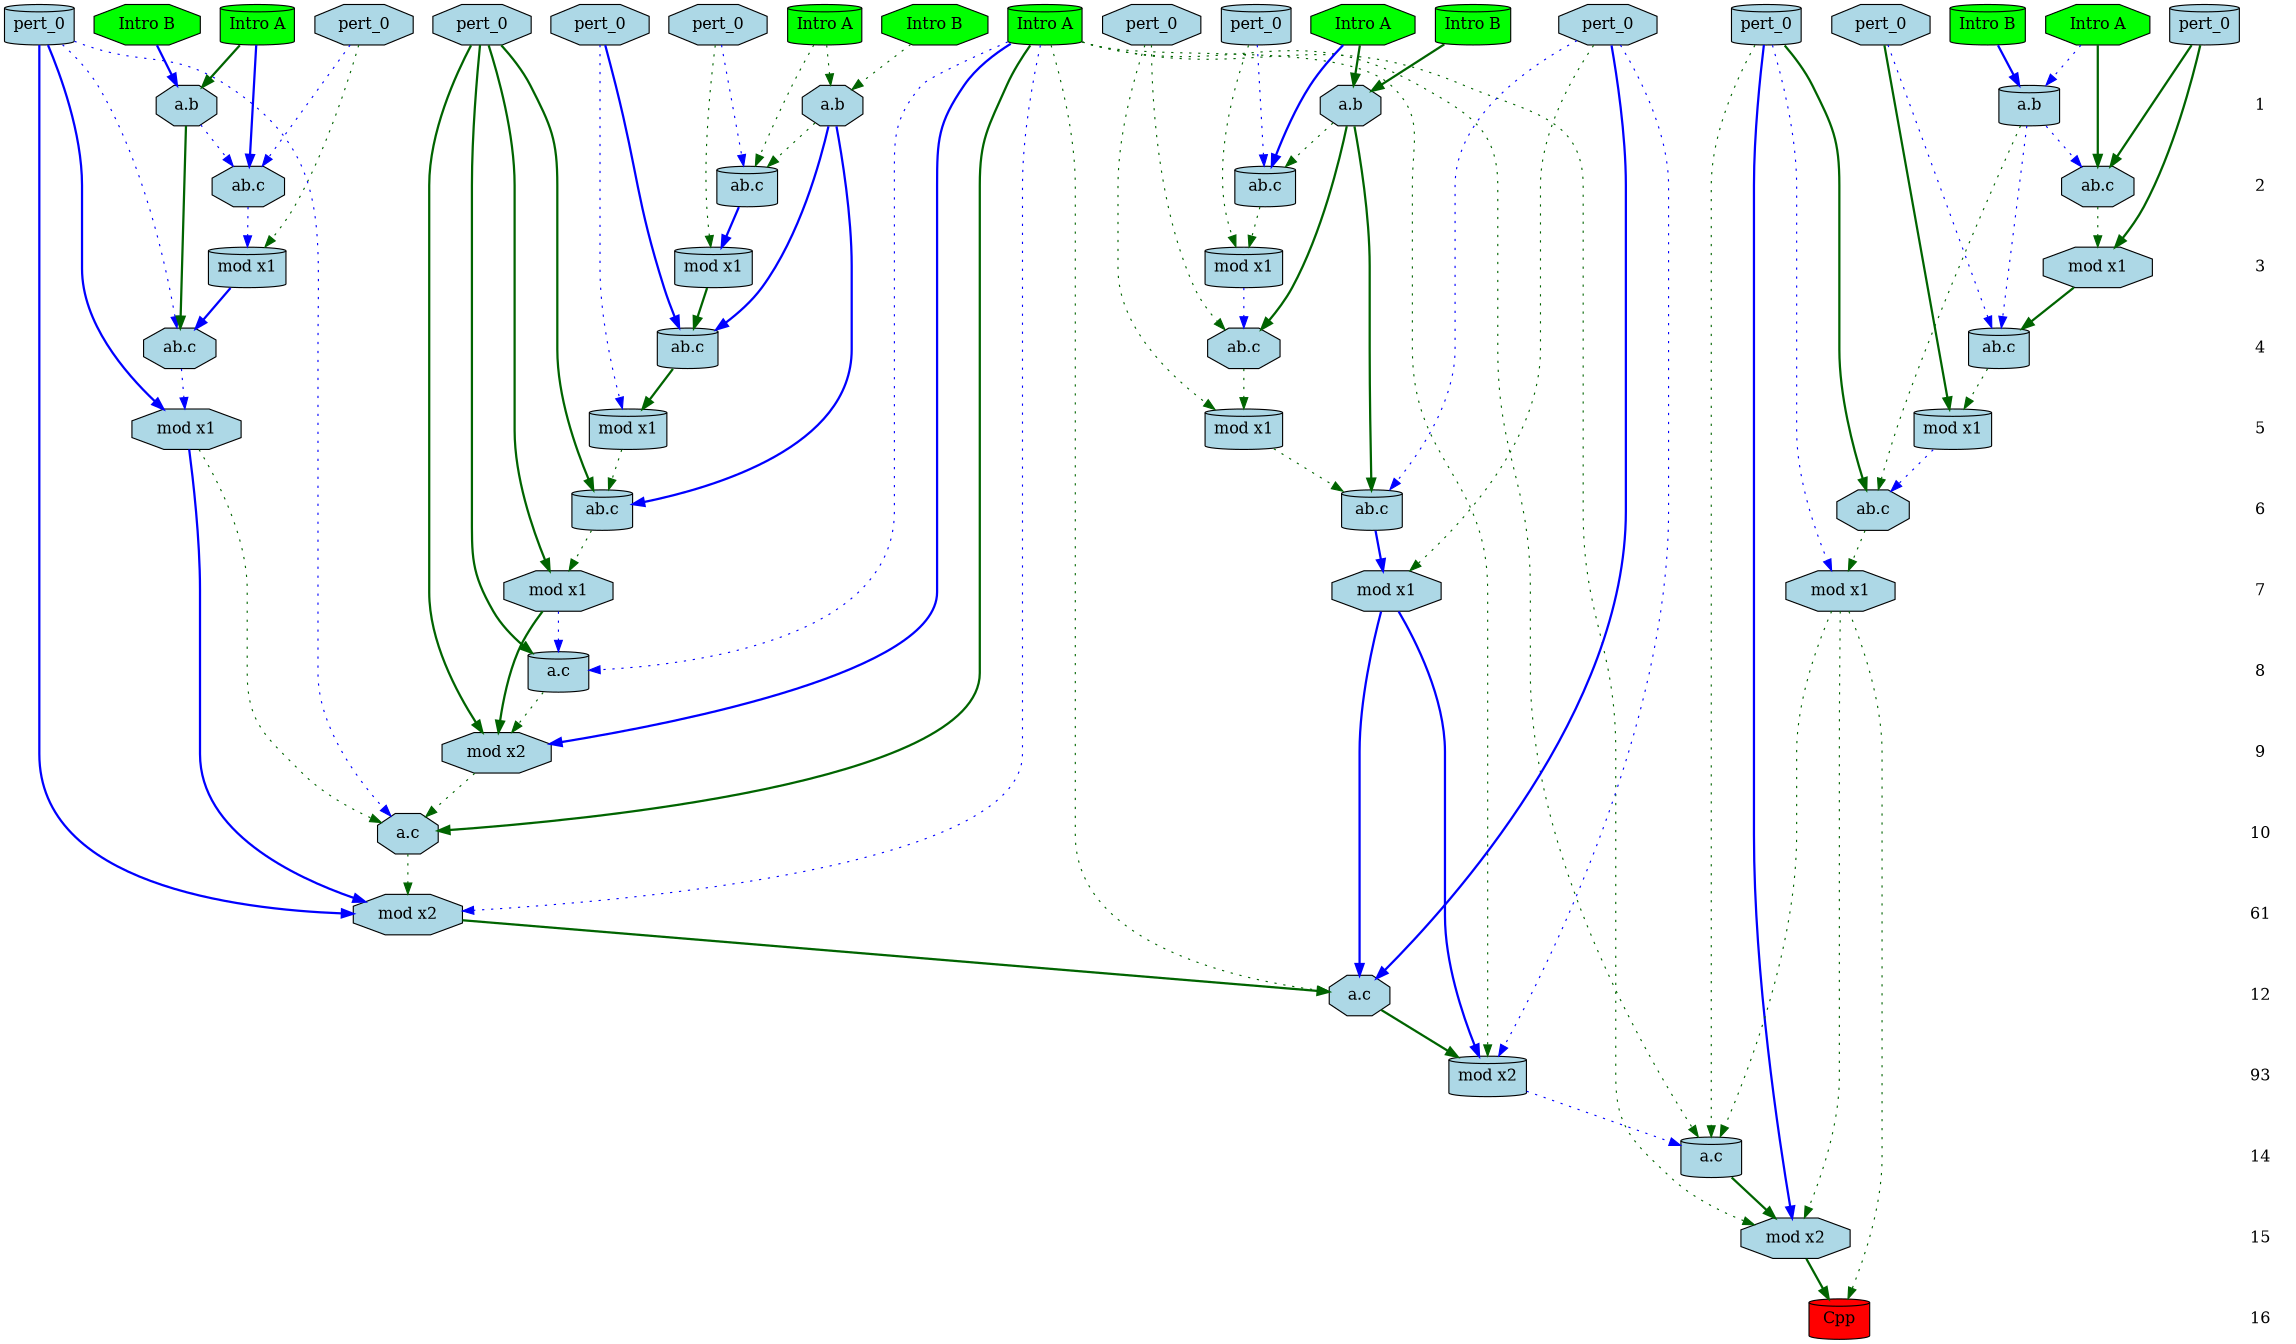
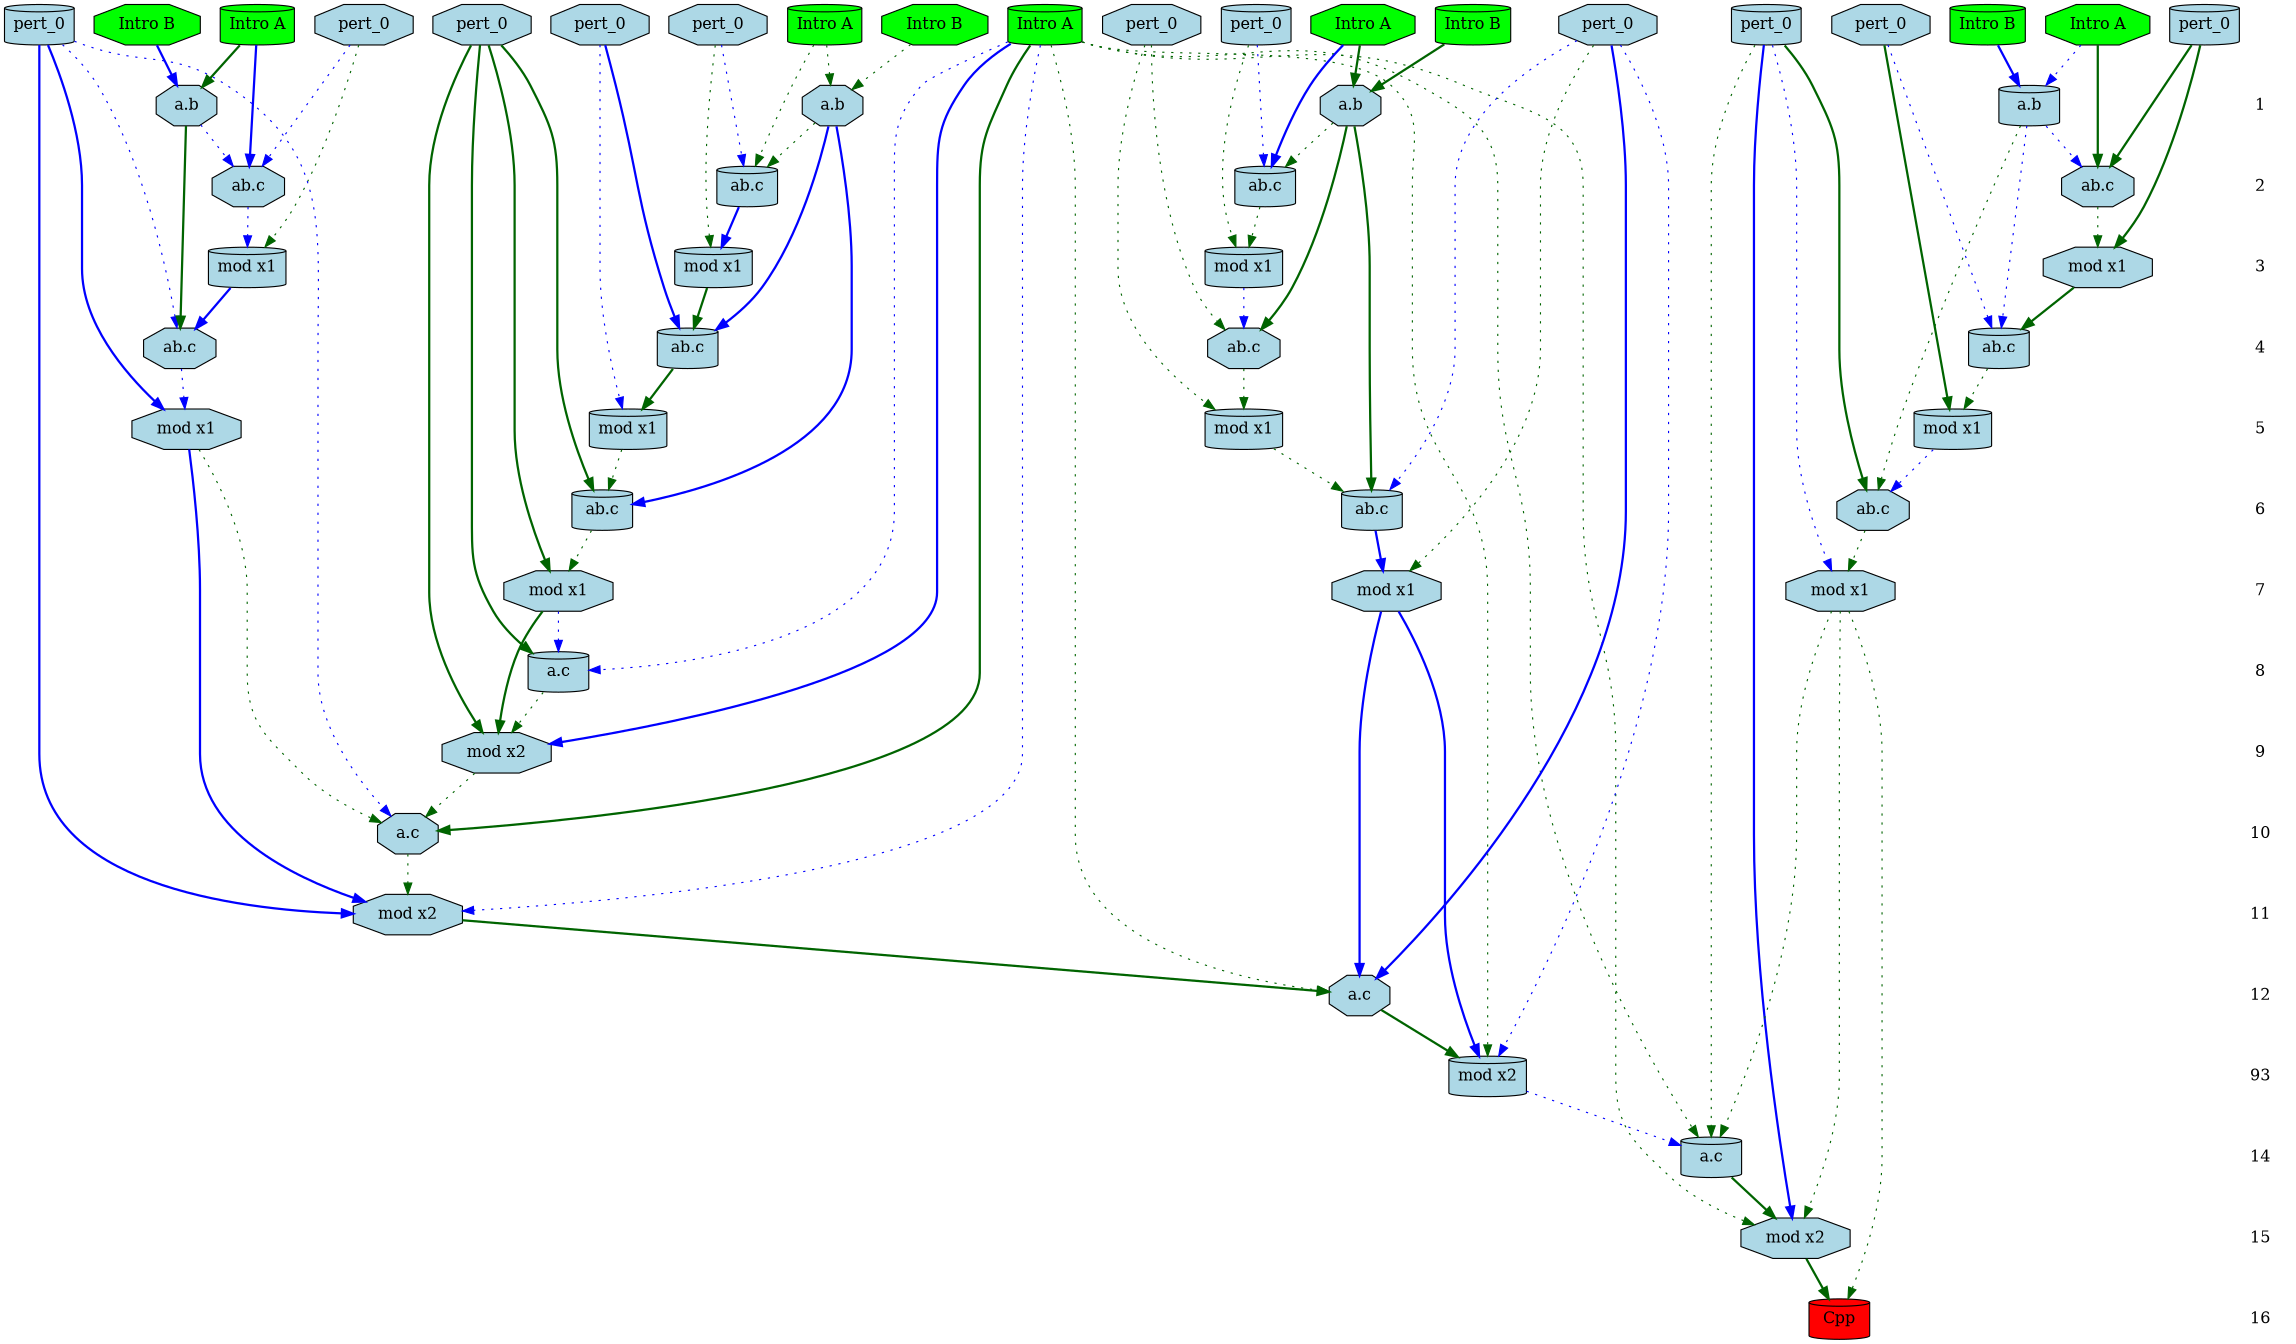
(2261, 915) -> (2261, 915)
